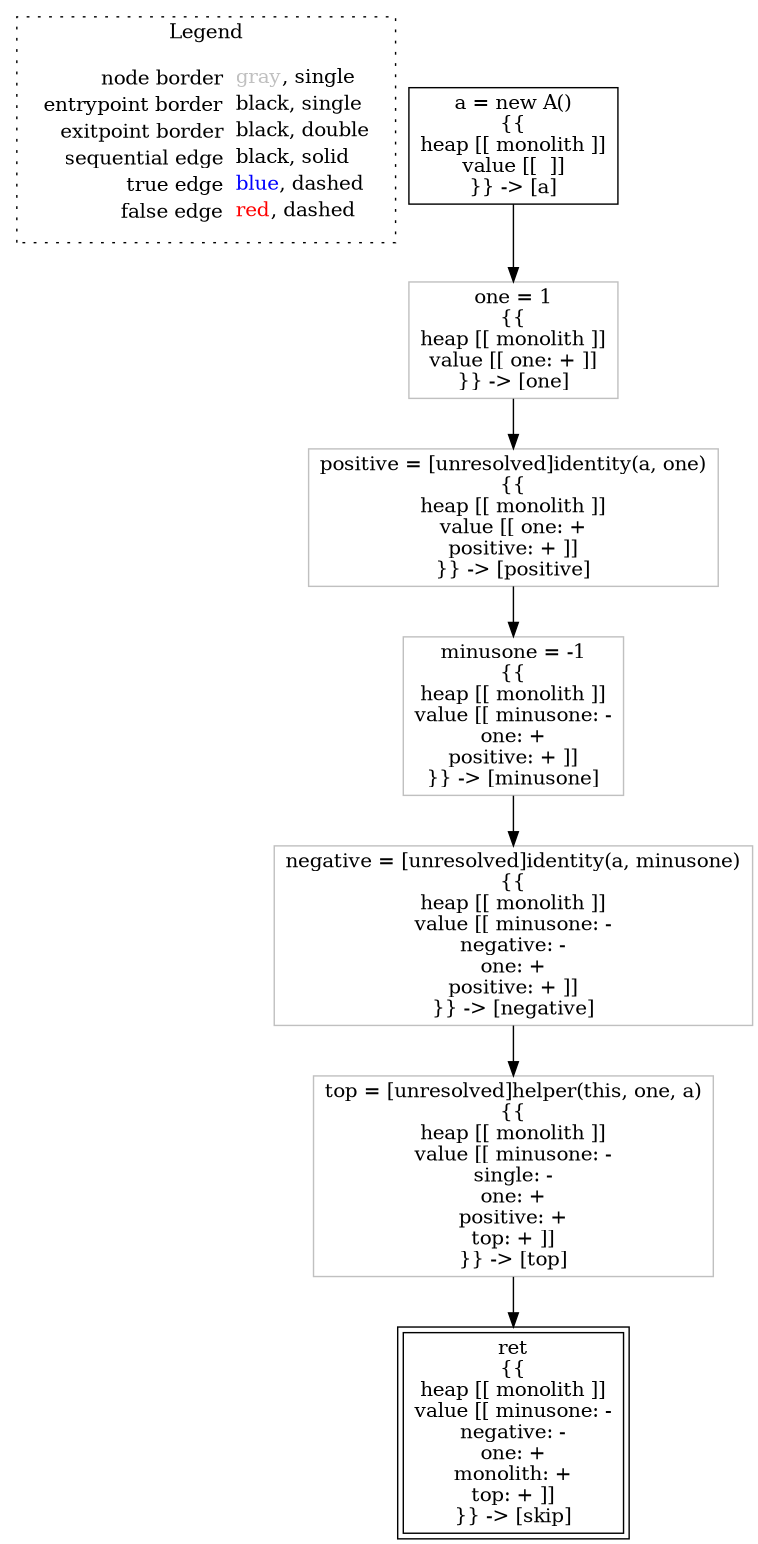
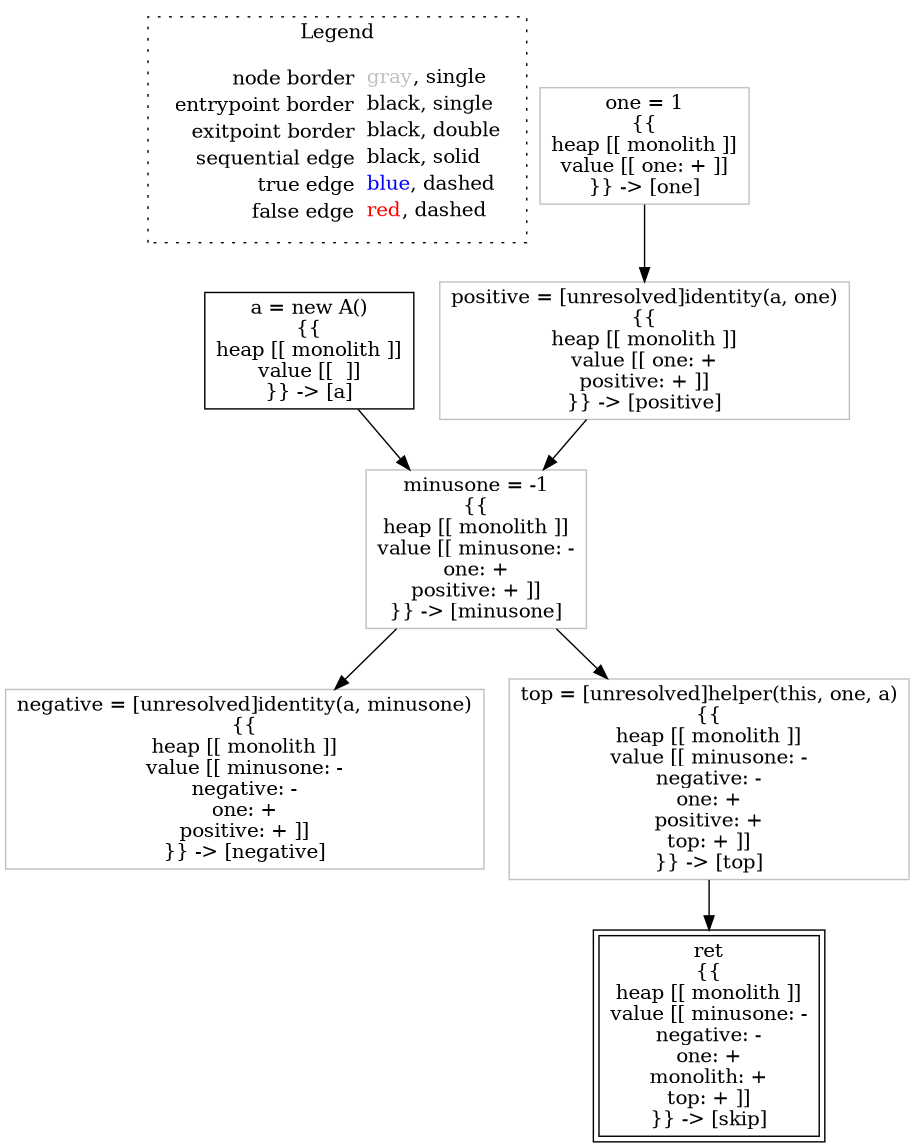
(513, 236) -> (379, 434)
(513, 1044) -> (577, 649)
(513, 1176) -> (709, 779)
